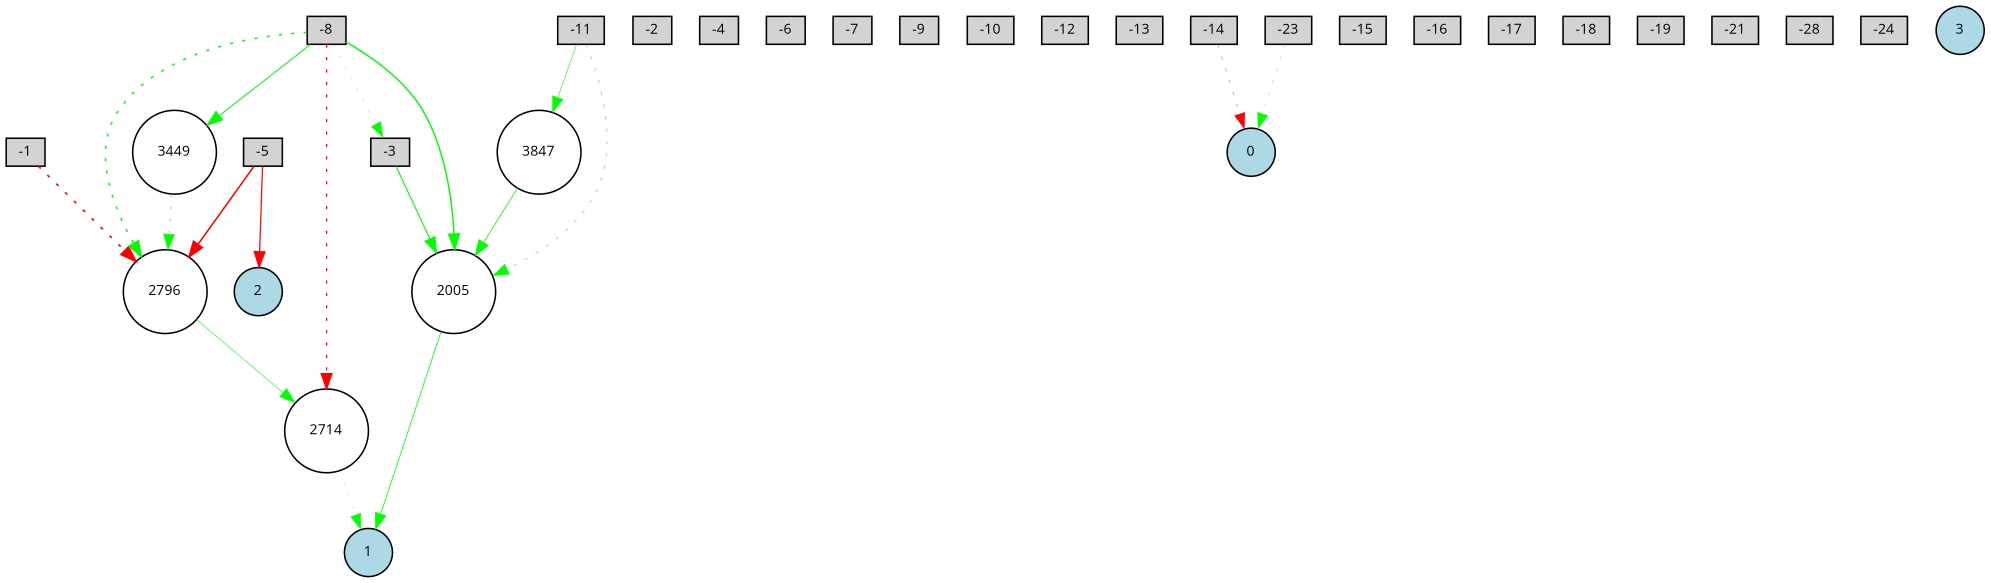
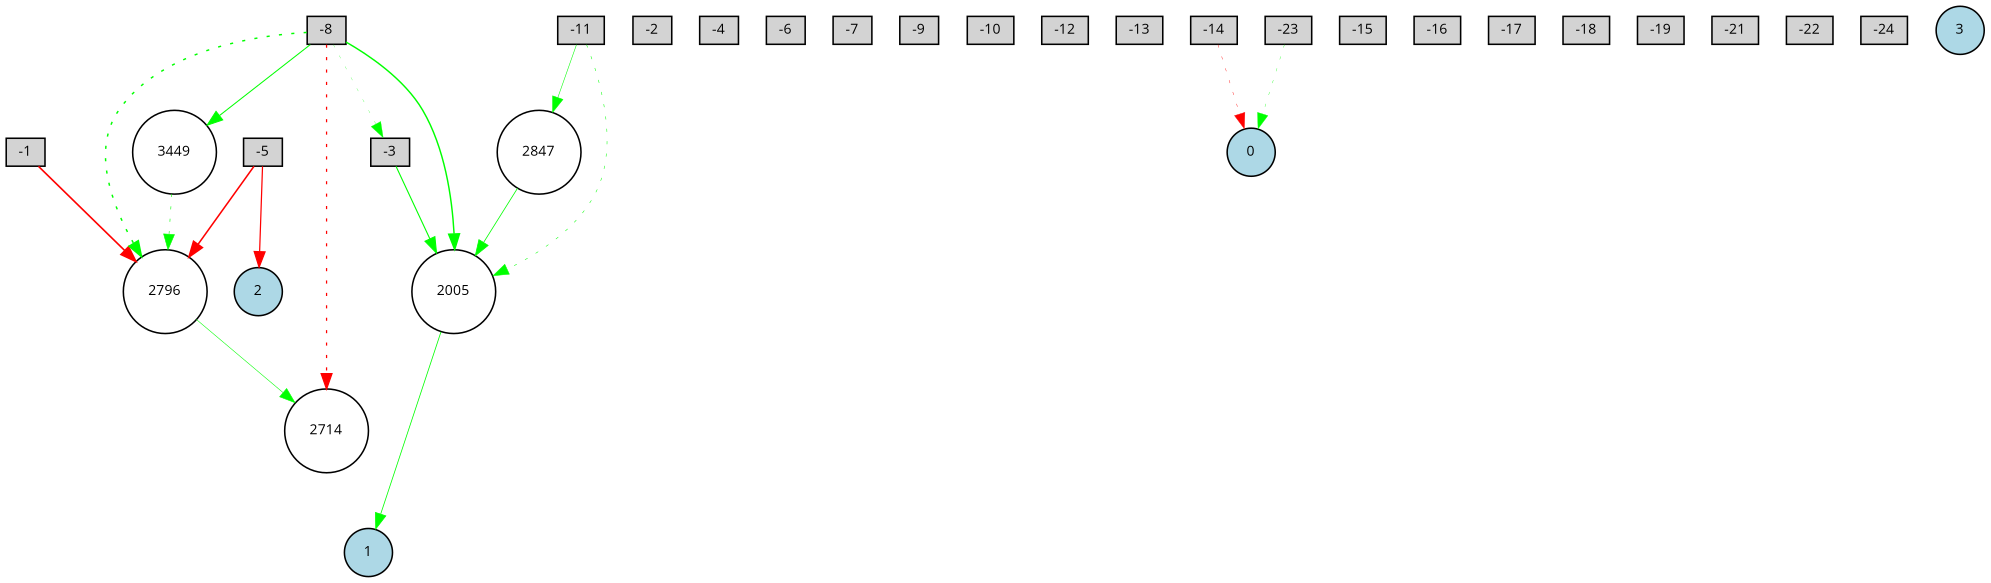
(1810, 30) -> (1810, 30)
(539, 152) -> (539, 152)
(82, 208) -> (82, 208)
(348, 493) -> none
